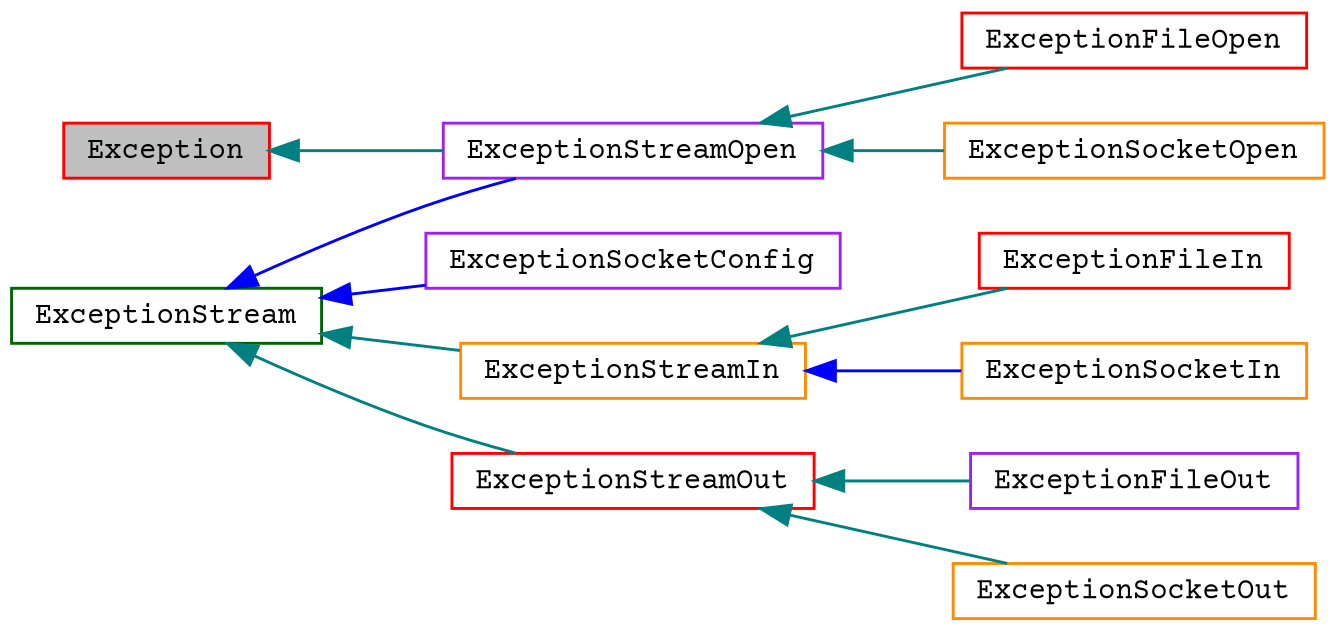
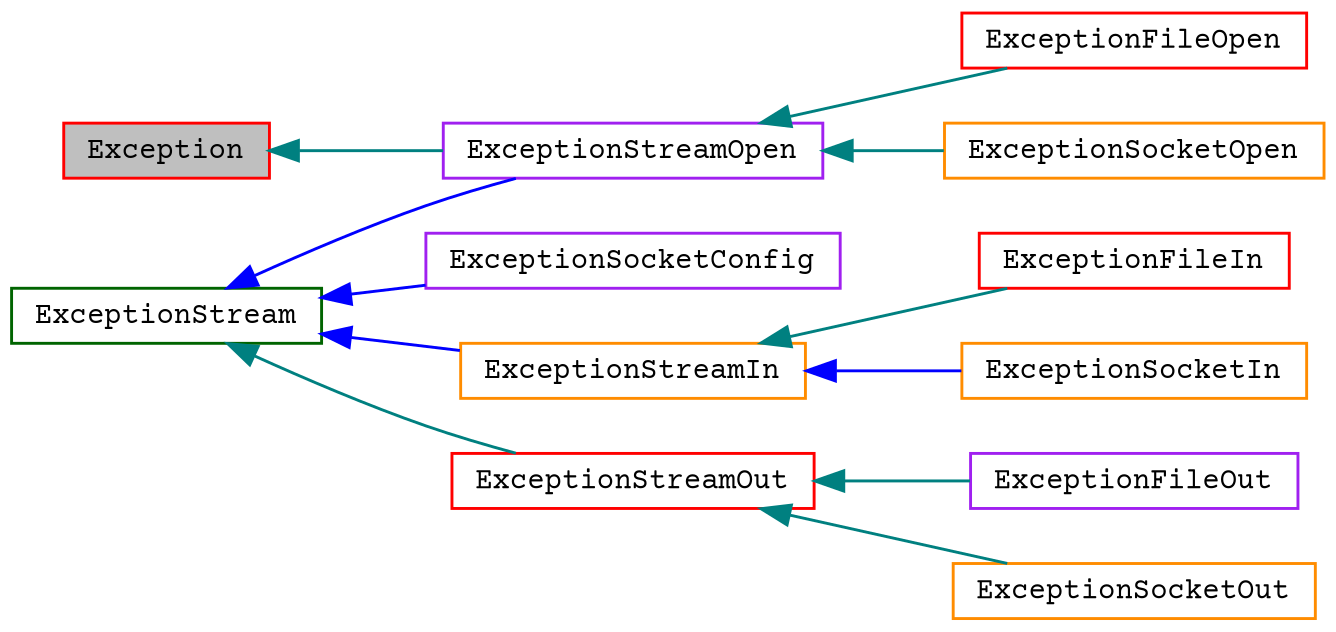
(406, 344) -> (406, 344)
